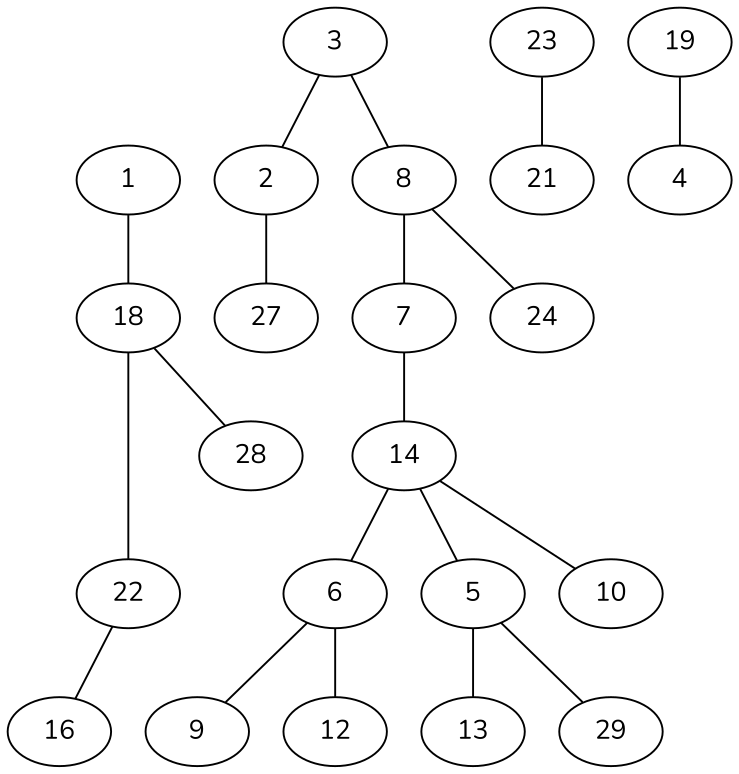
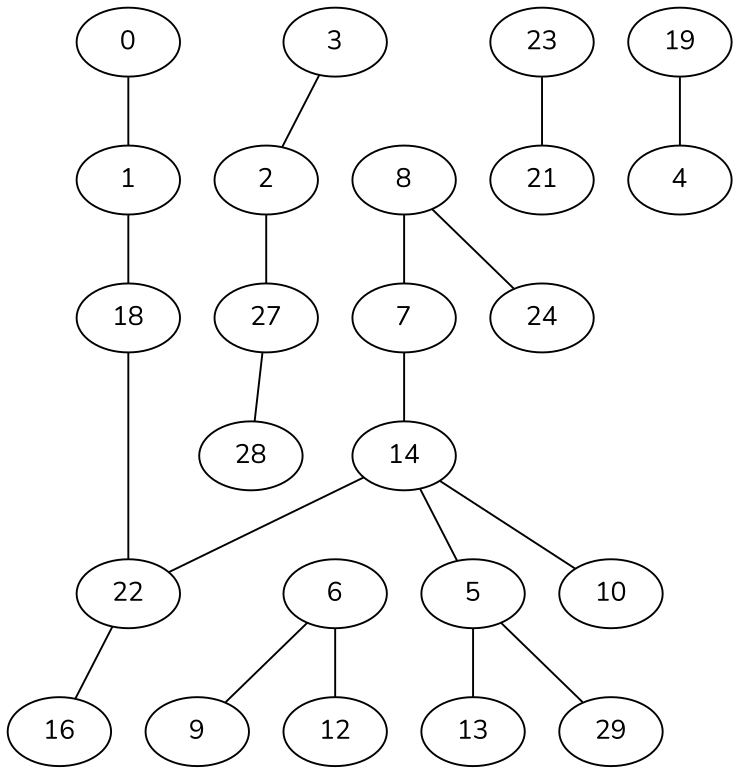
none -> (128, 42)
(370, 111) -> none
(190, 387) -> (259, 387)
(370, 525) -> (266, 525)
